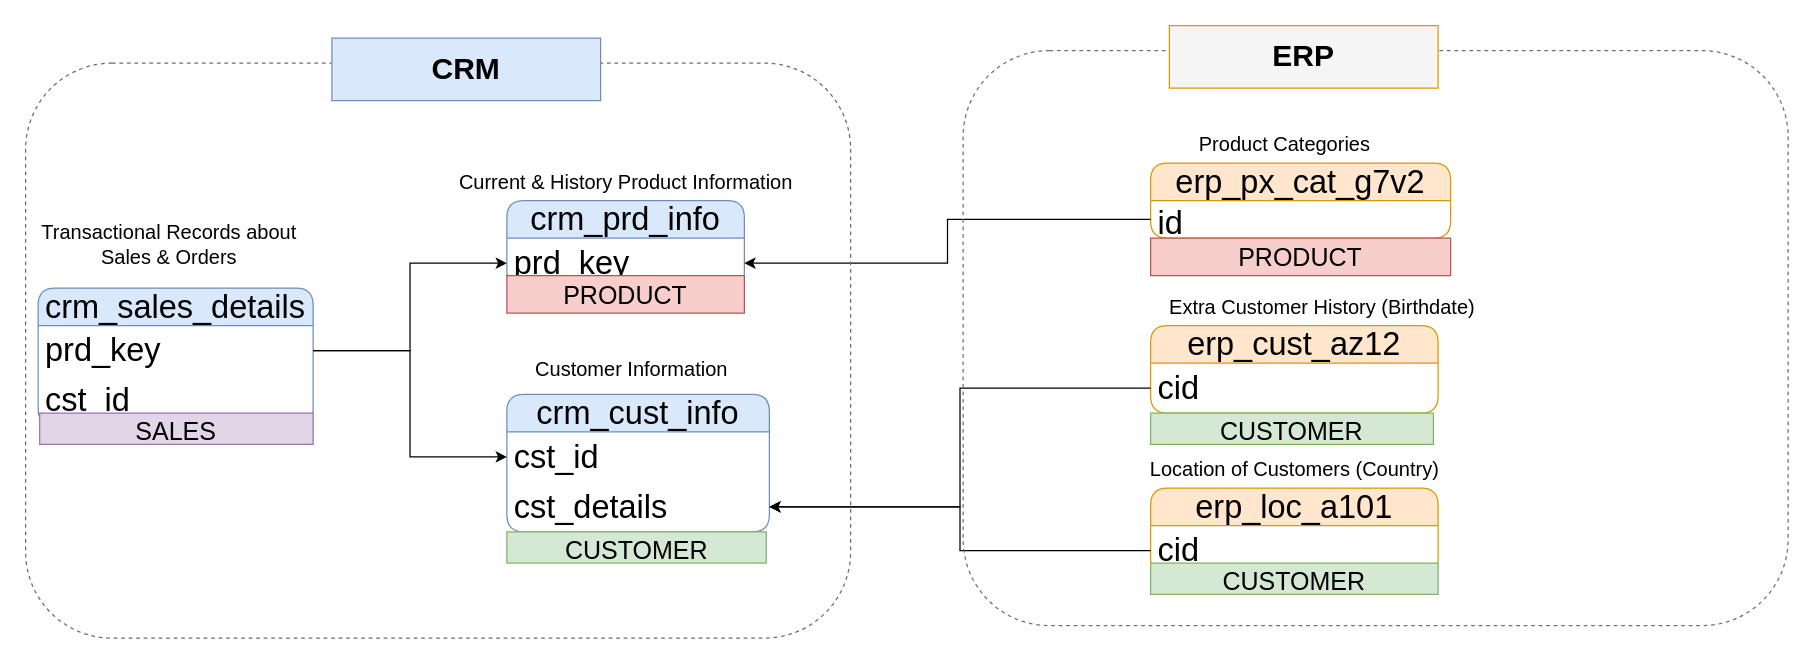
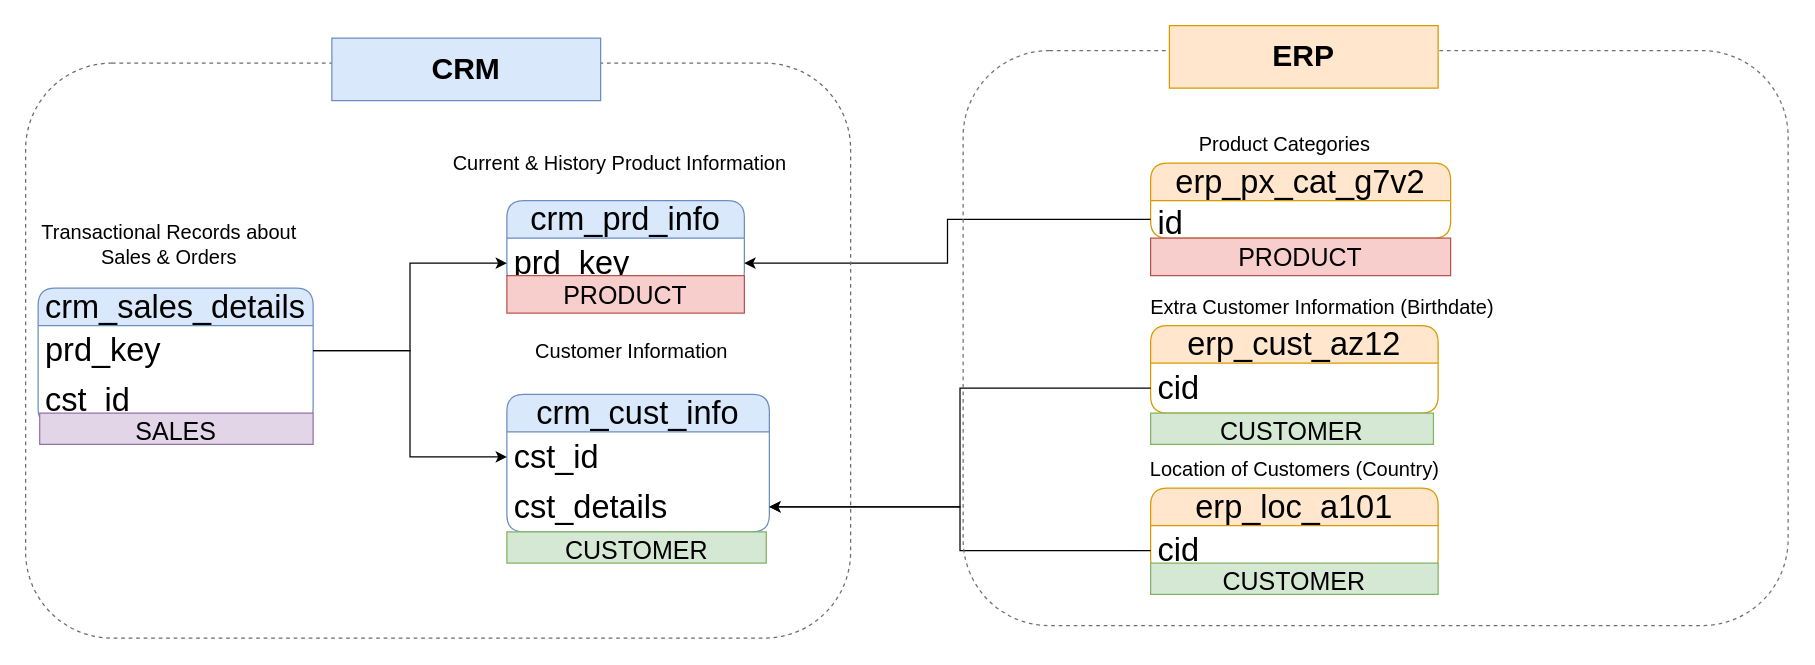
(1304, 57) -> (1304, 57)
(626, 182) -> (619, 163)
(1323, 307) -> (1323, 307)
(632, 369) -> (632, 351)
